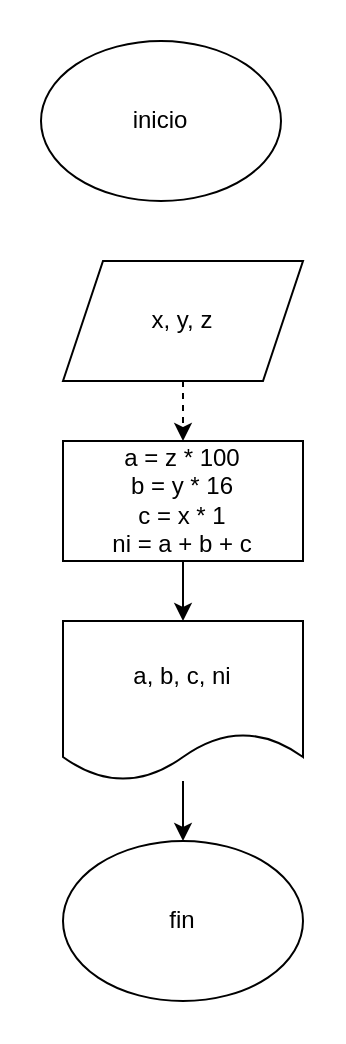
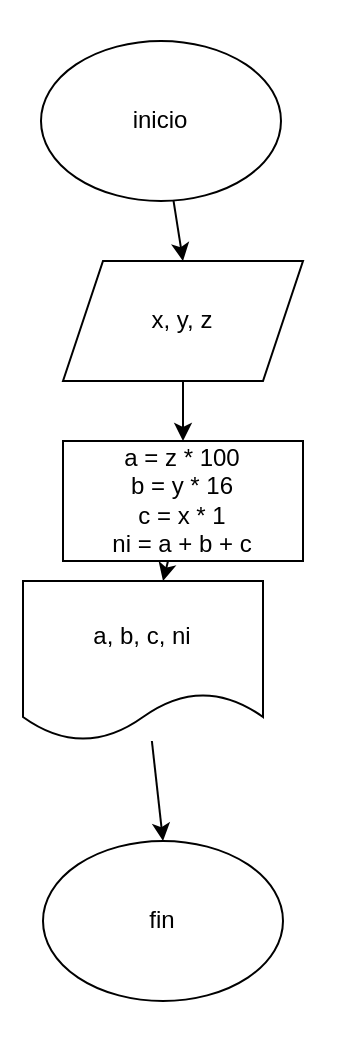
none -> (177, 224)
(183, 406) -> (183, 406)
(183, 701) -> (143, 661)
(183, 921) -> (163, 921)
